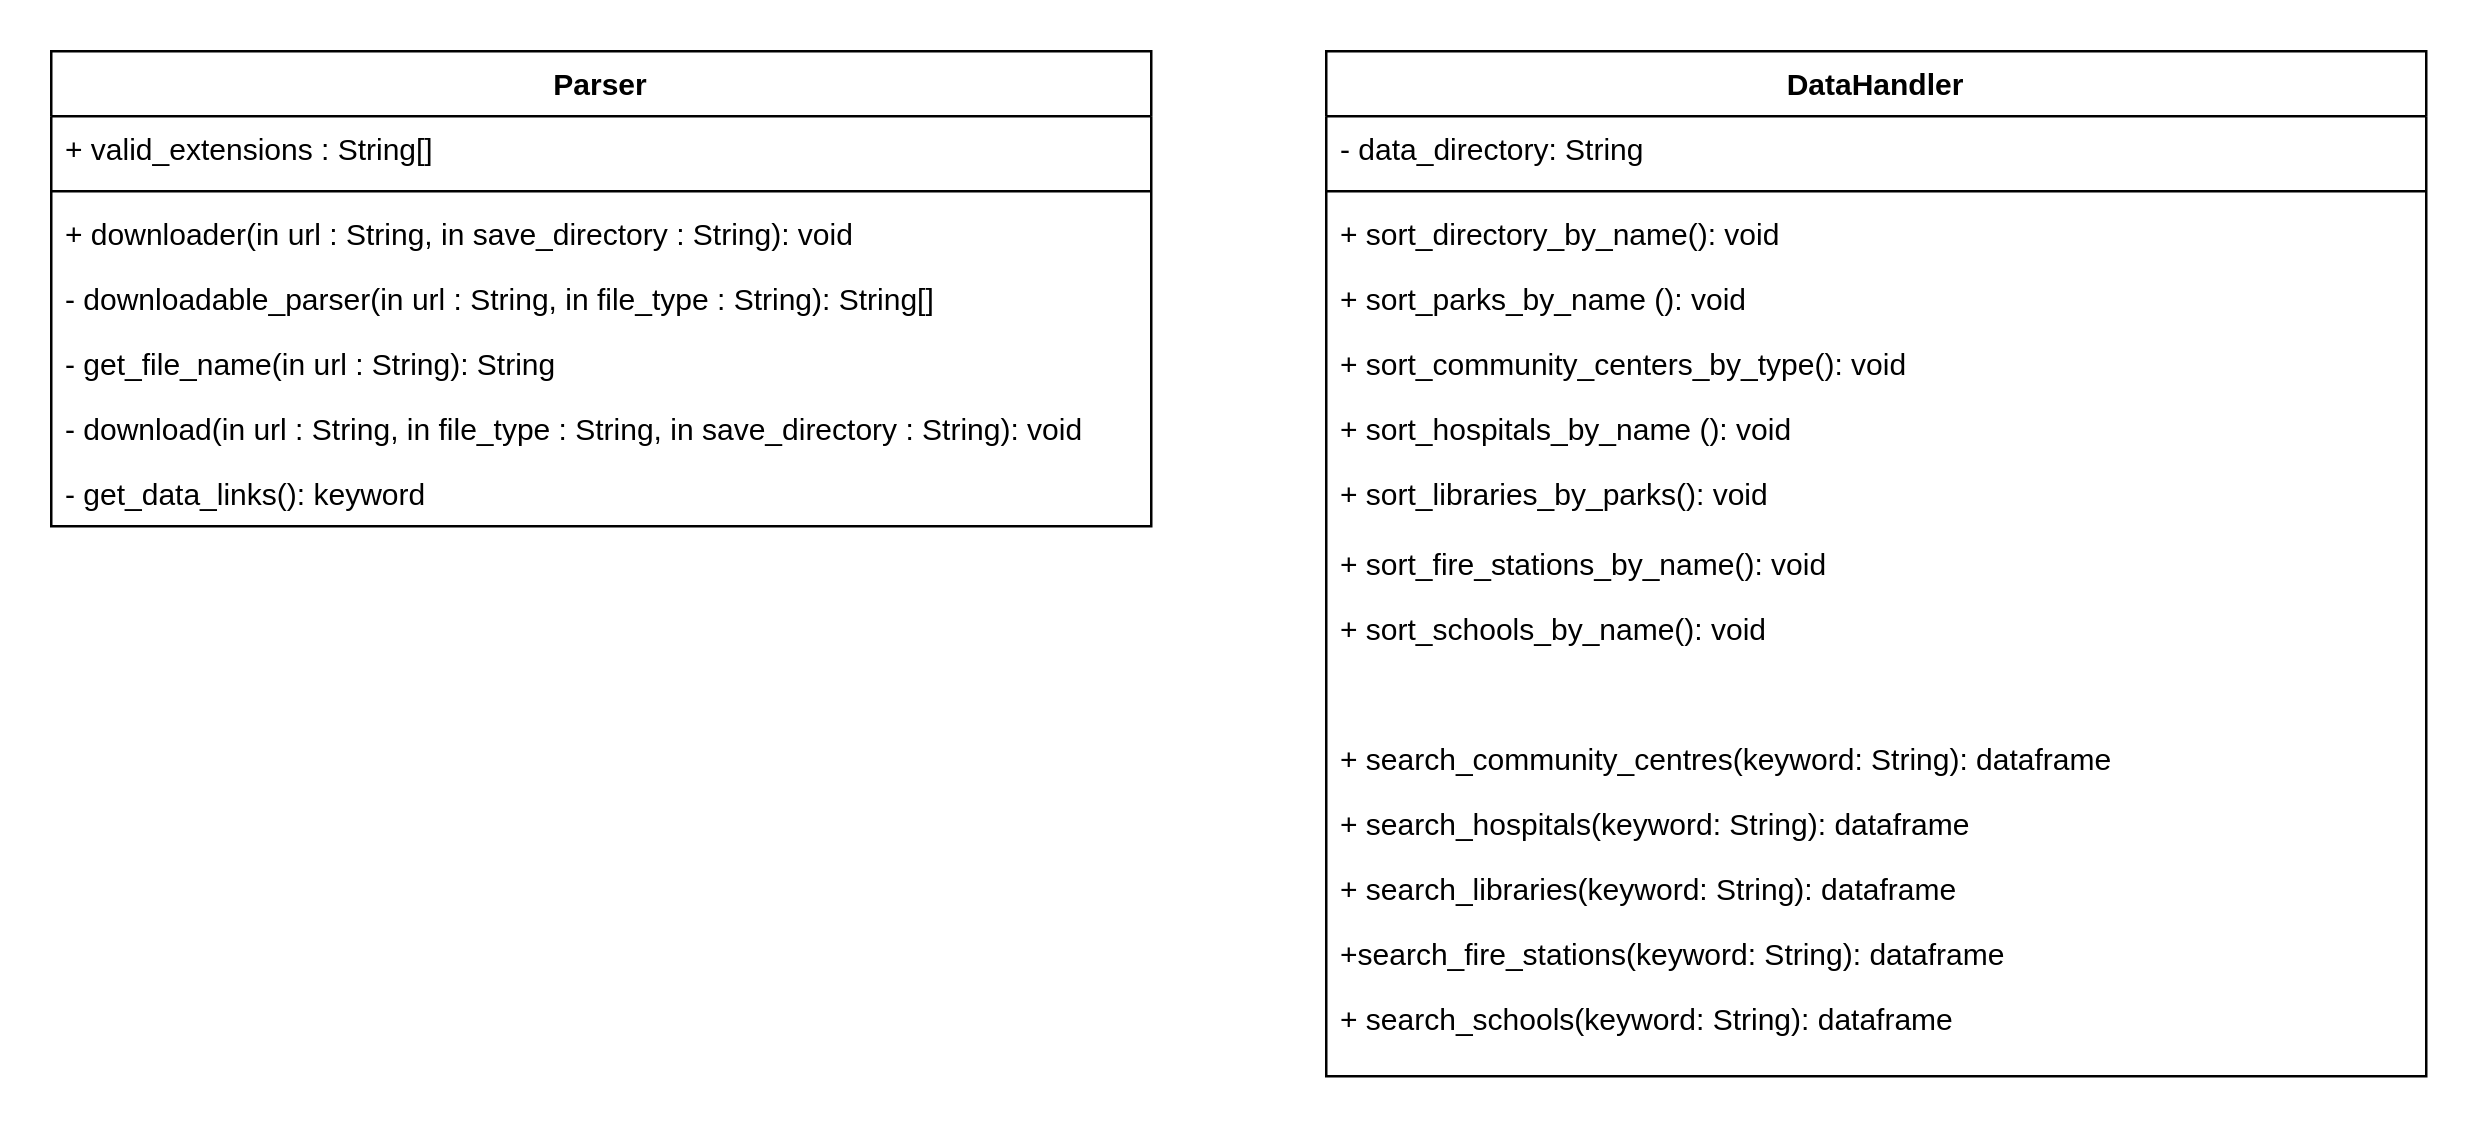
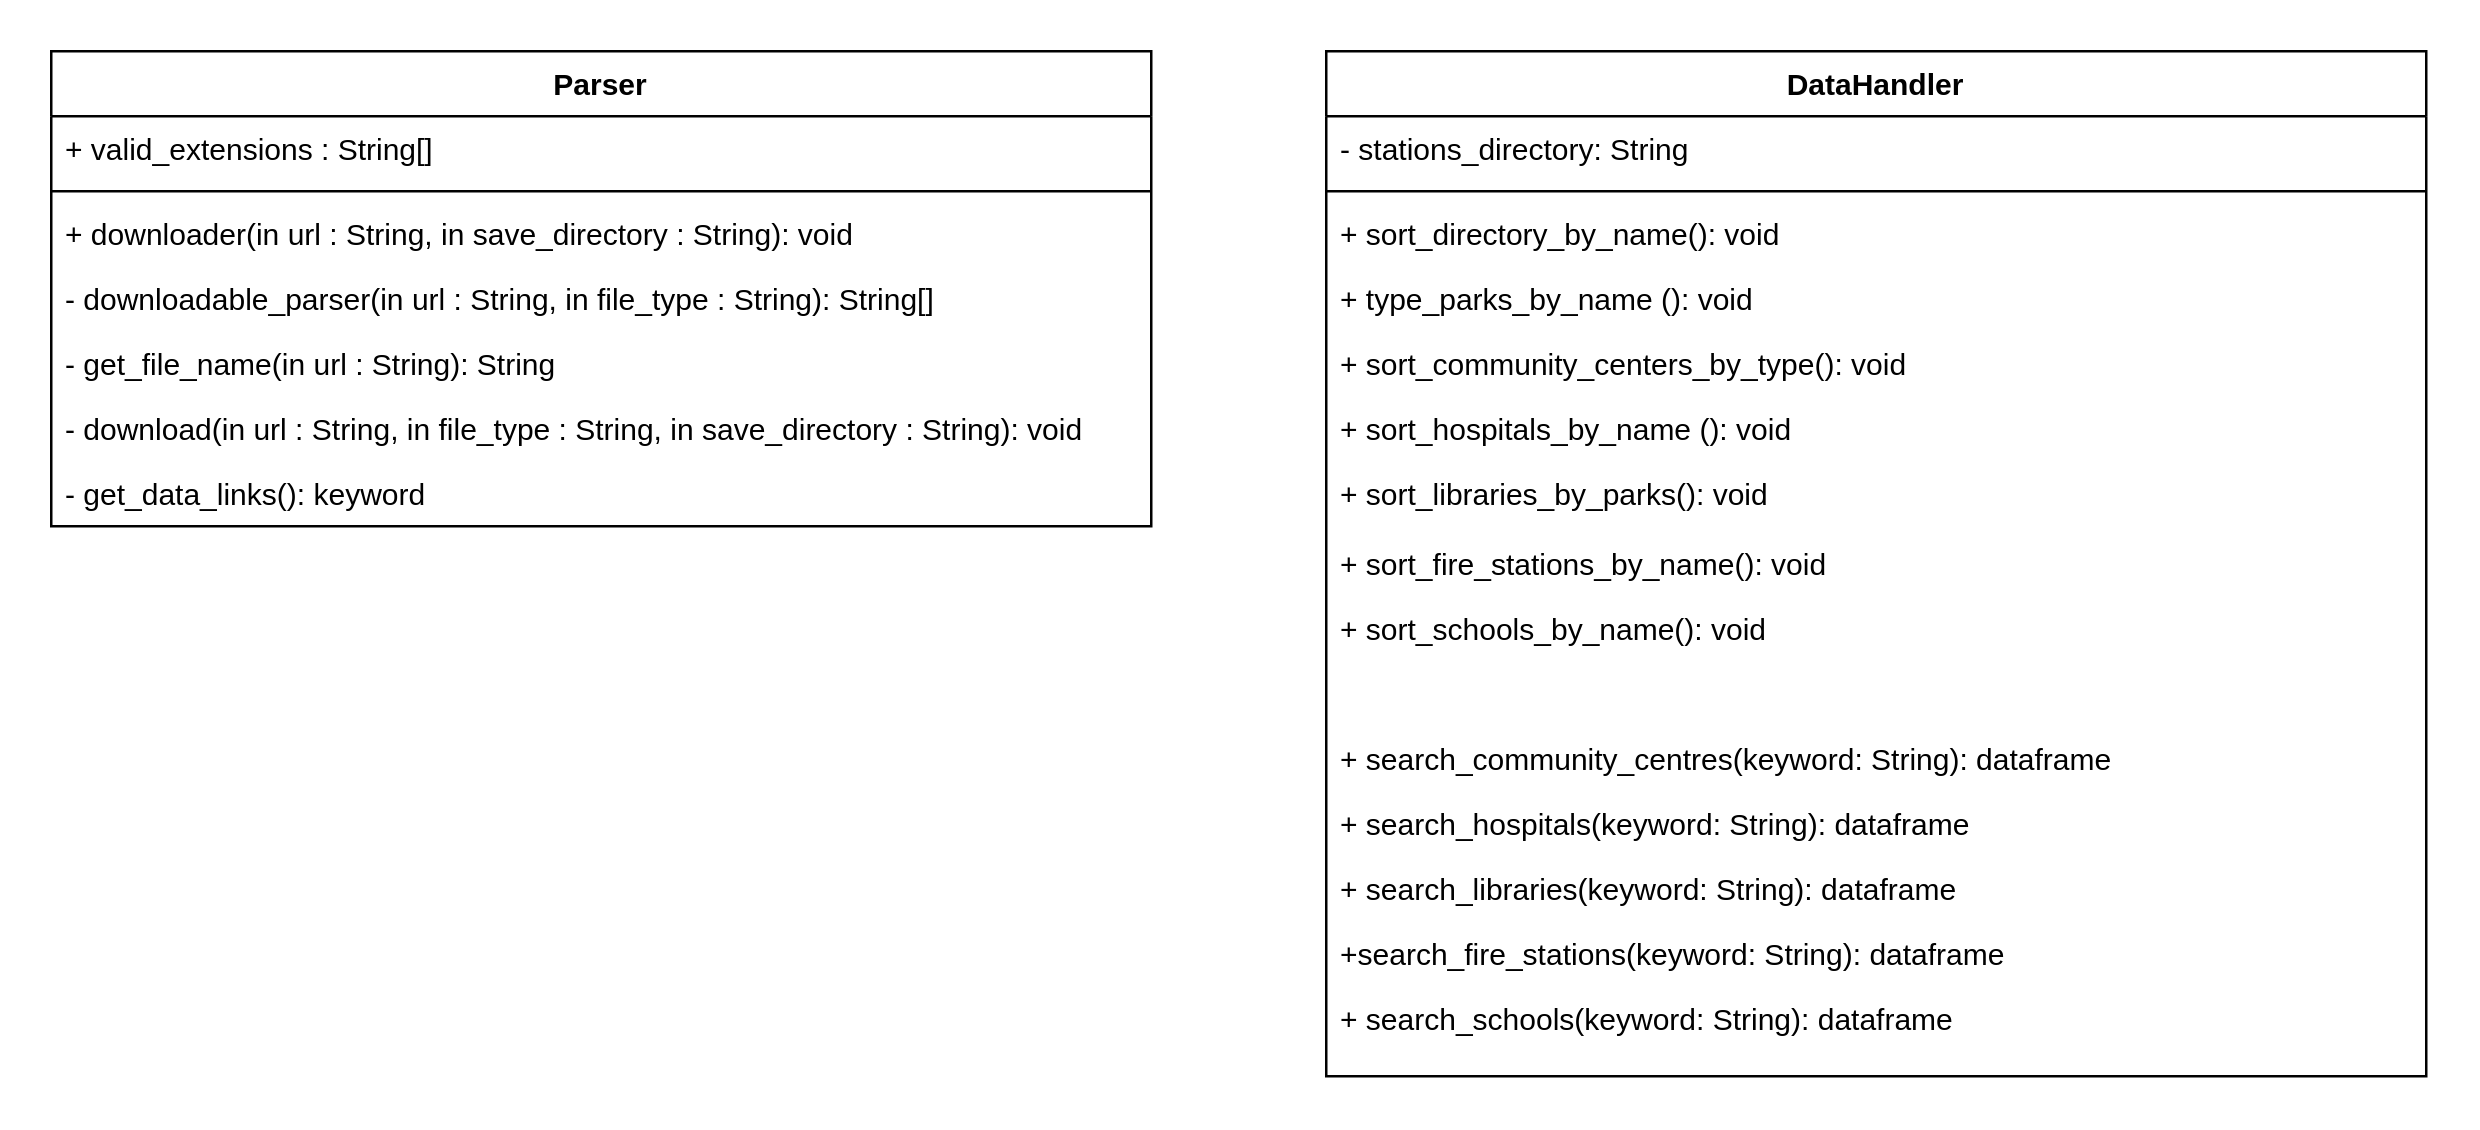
(1523, 152) -> (1553, 152)
(1565, 302) -> (1565, 302)
